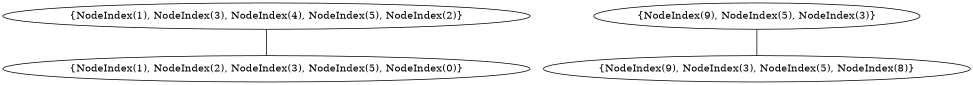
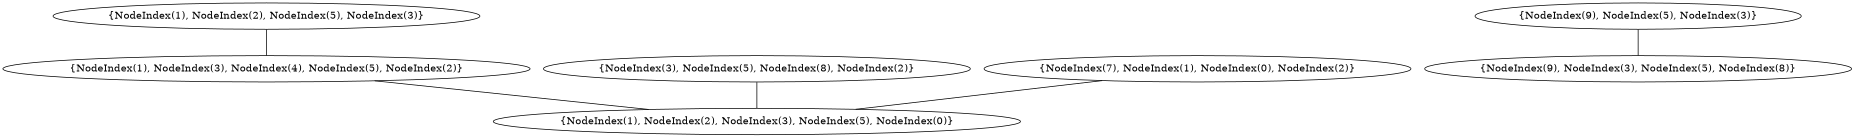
none -> (266, 16)
none -> (757, 69)
none -> (1198, 69)
